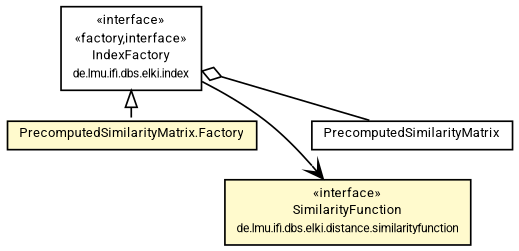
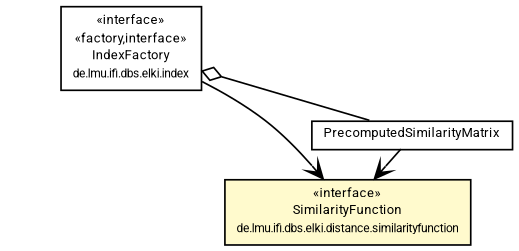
(131, 135) -> none
none -> (393, 158)
